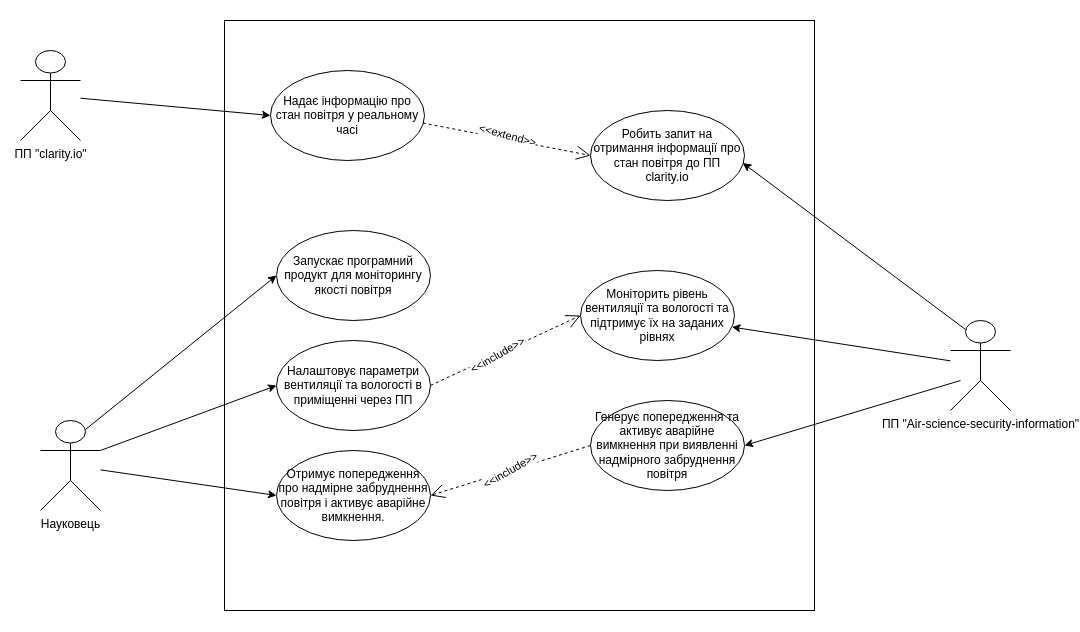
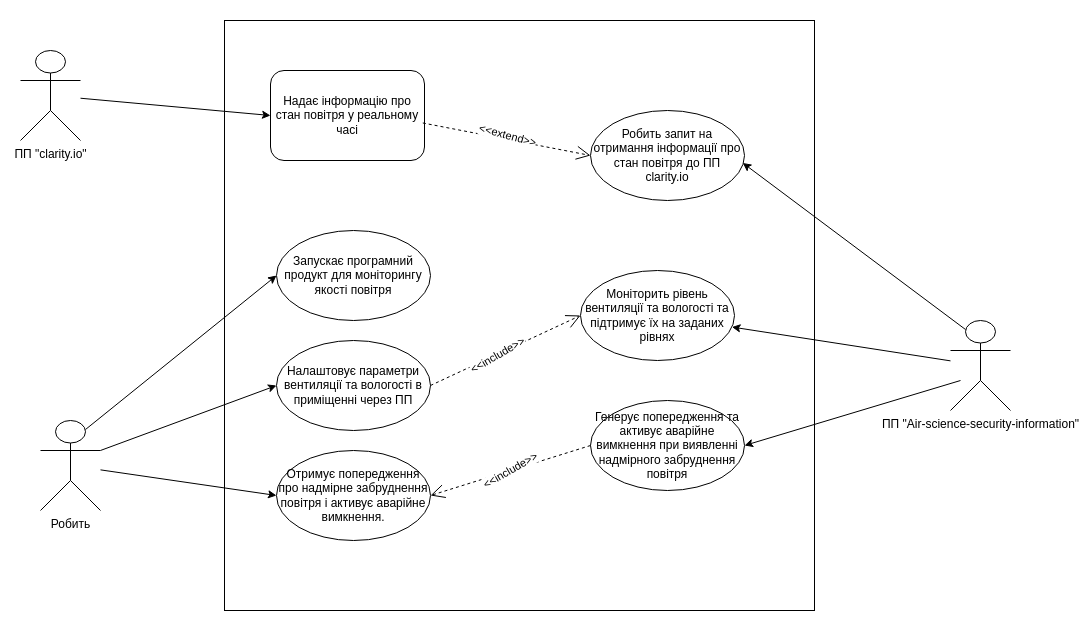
(348, 116) -> (348, 116)
(71, 525) -> (71, 525)
